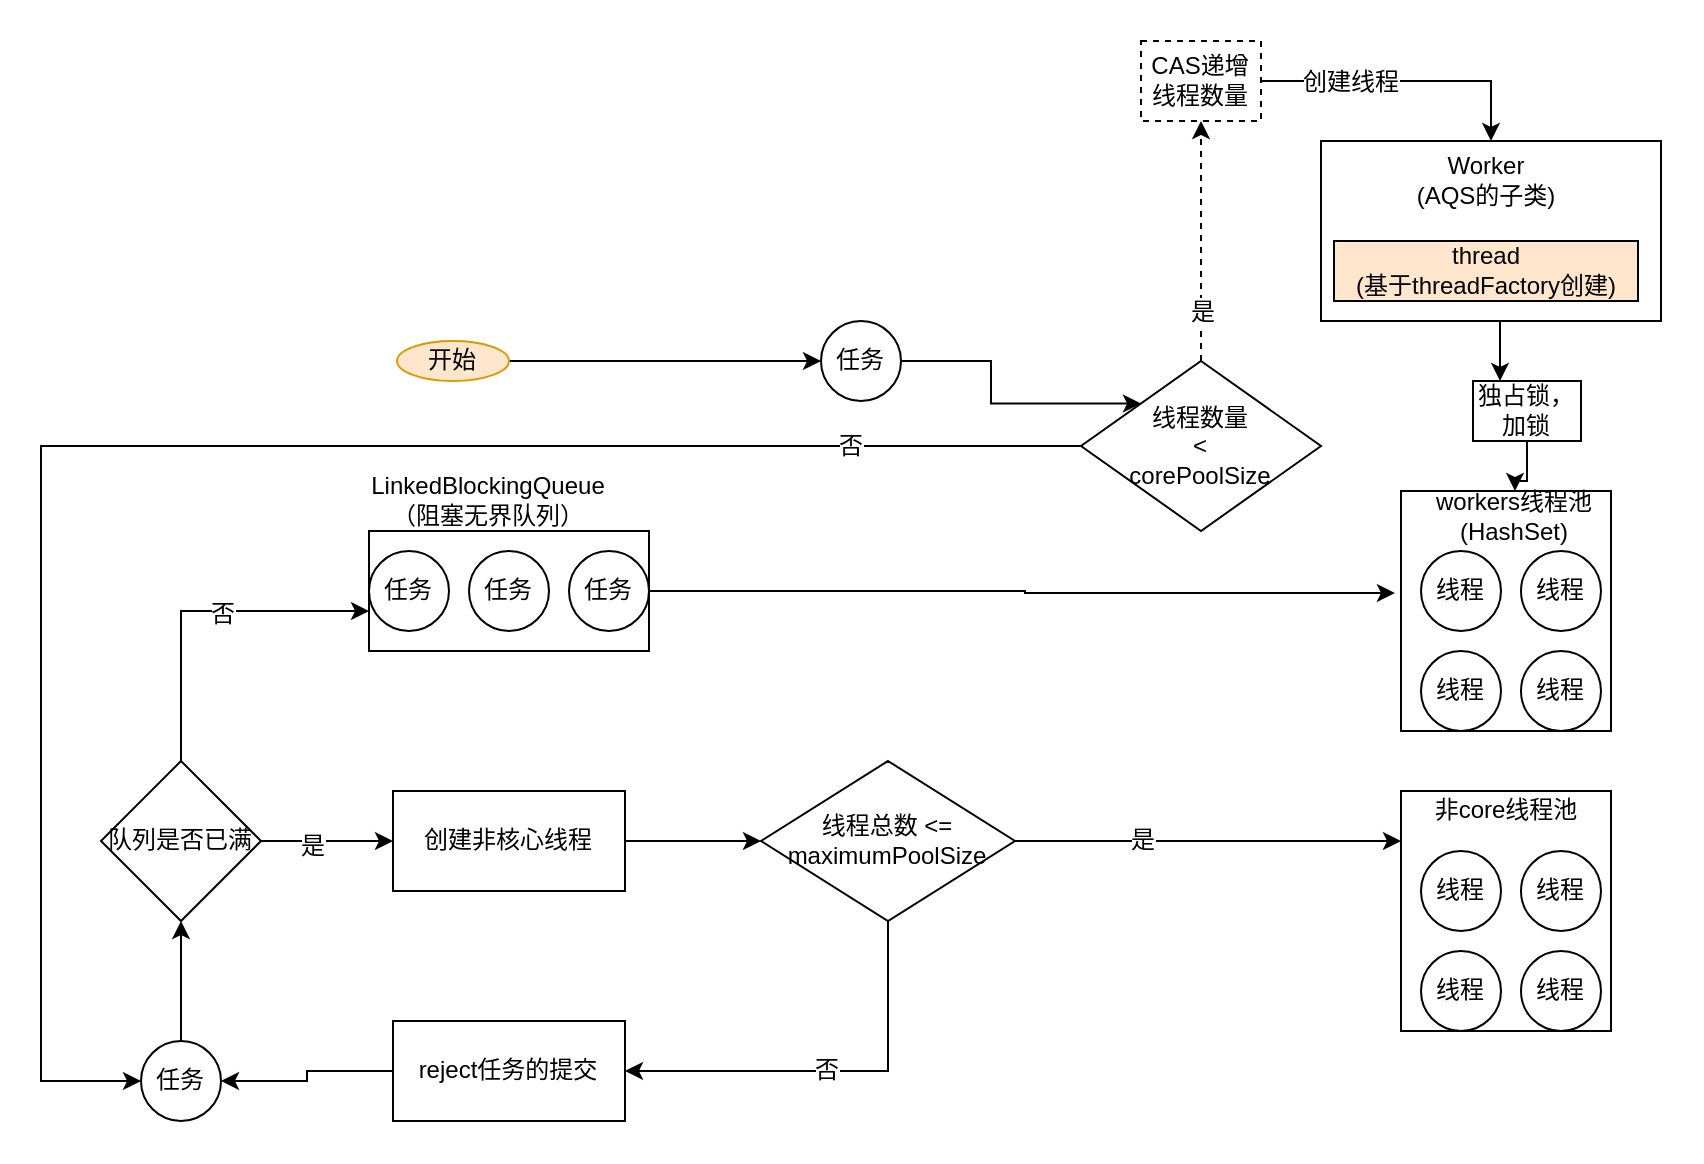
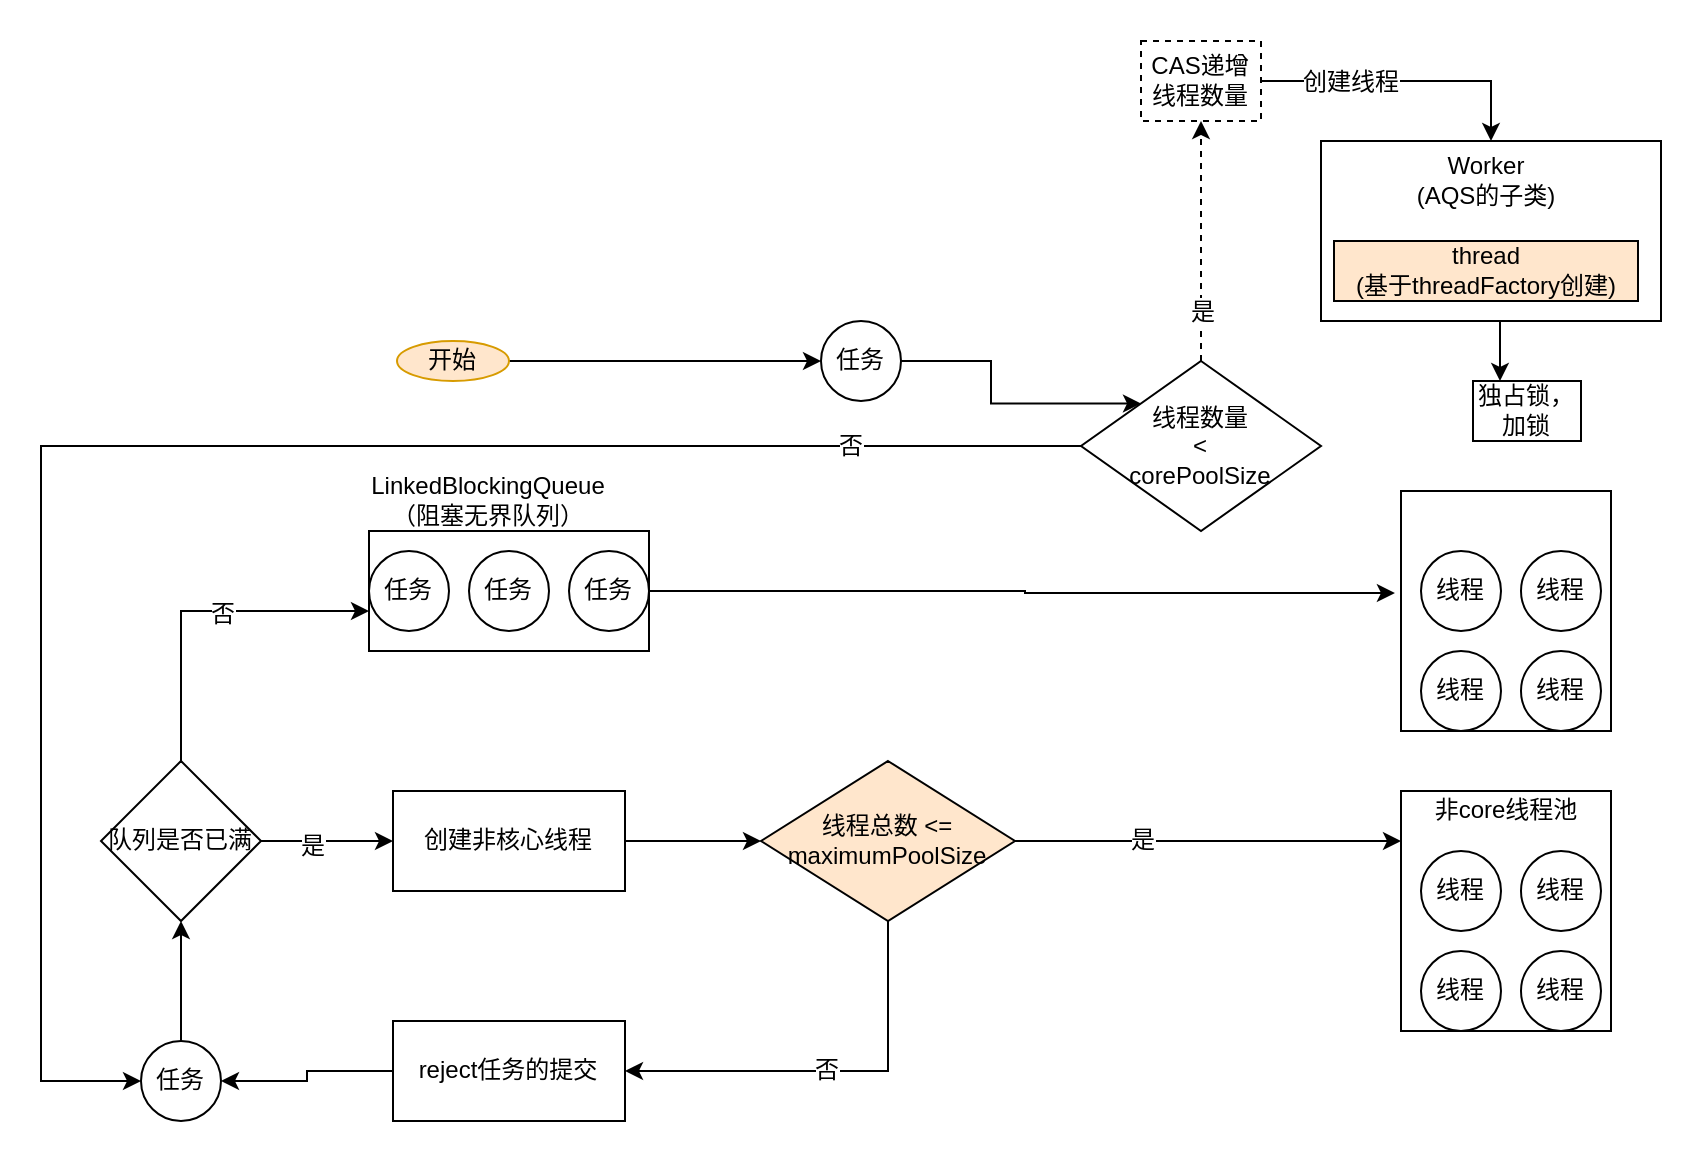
(1527, 468) -> none
(1515, 516) -> none
(888, 841) -> (888, 841)
